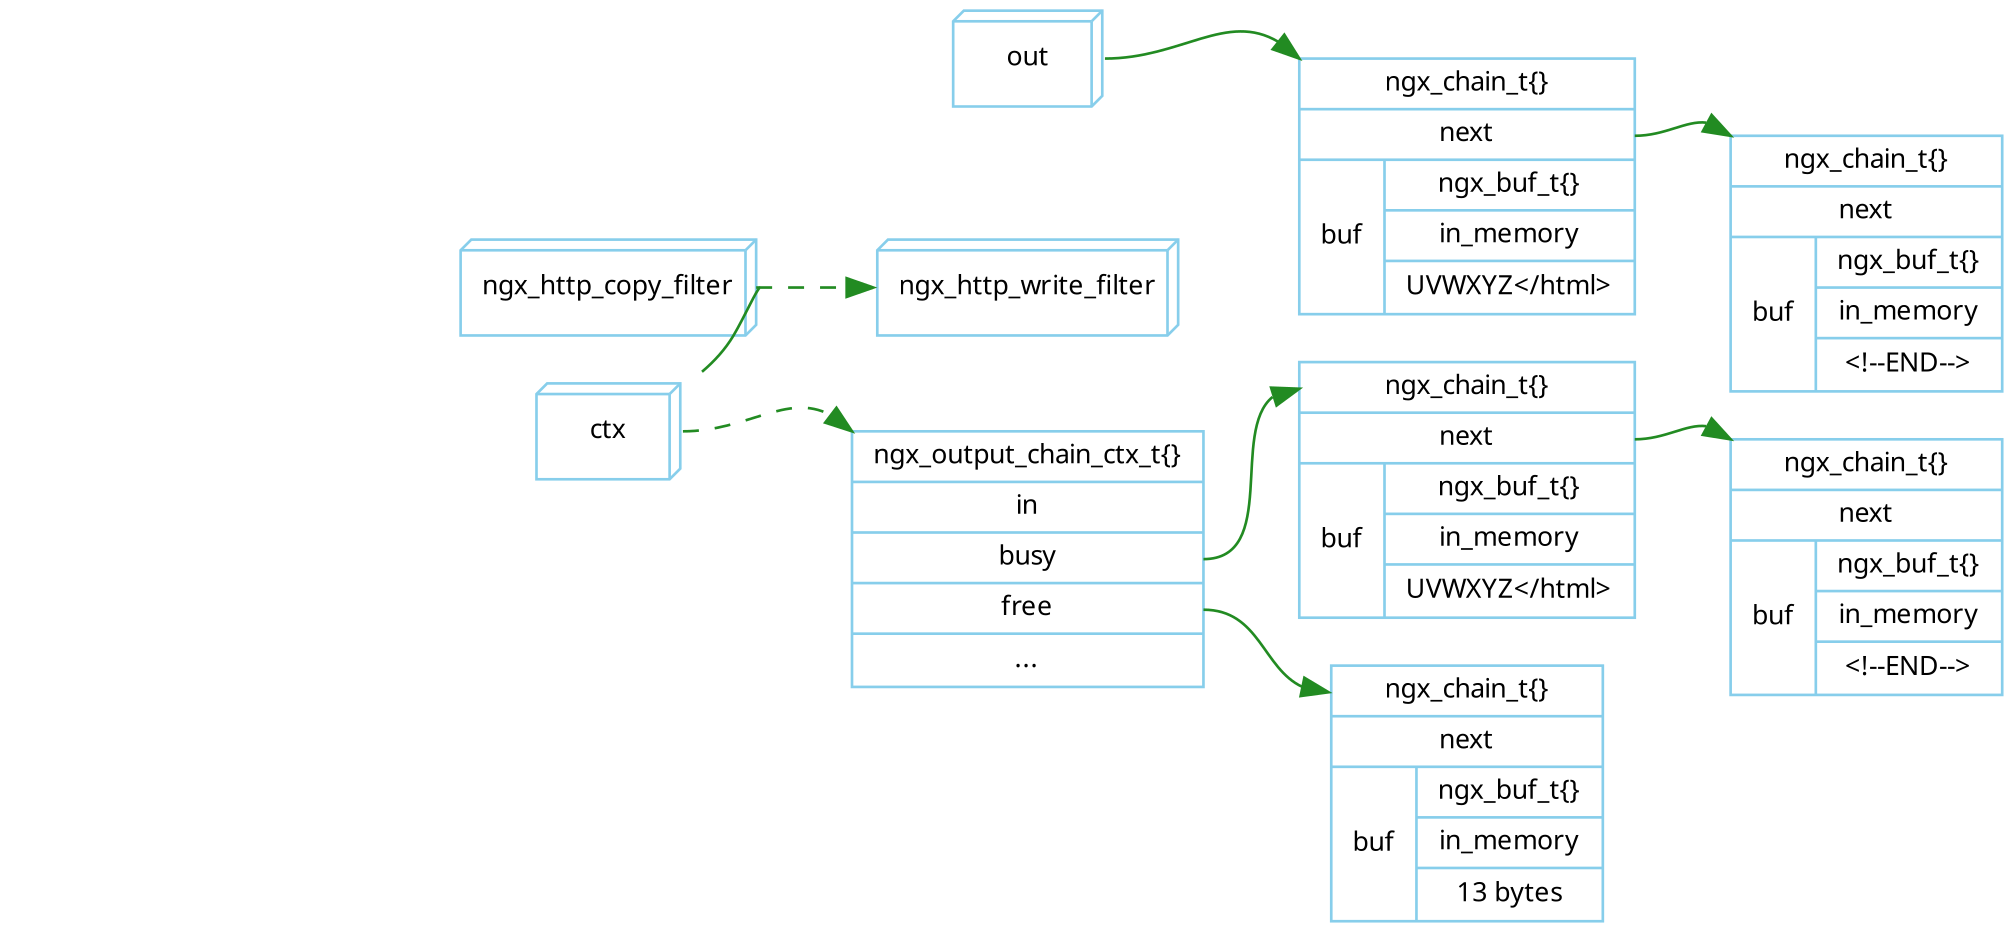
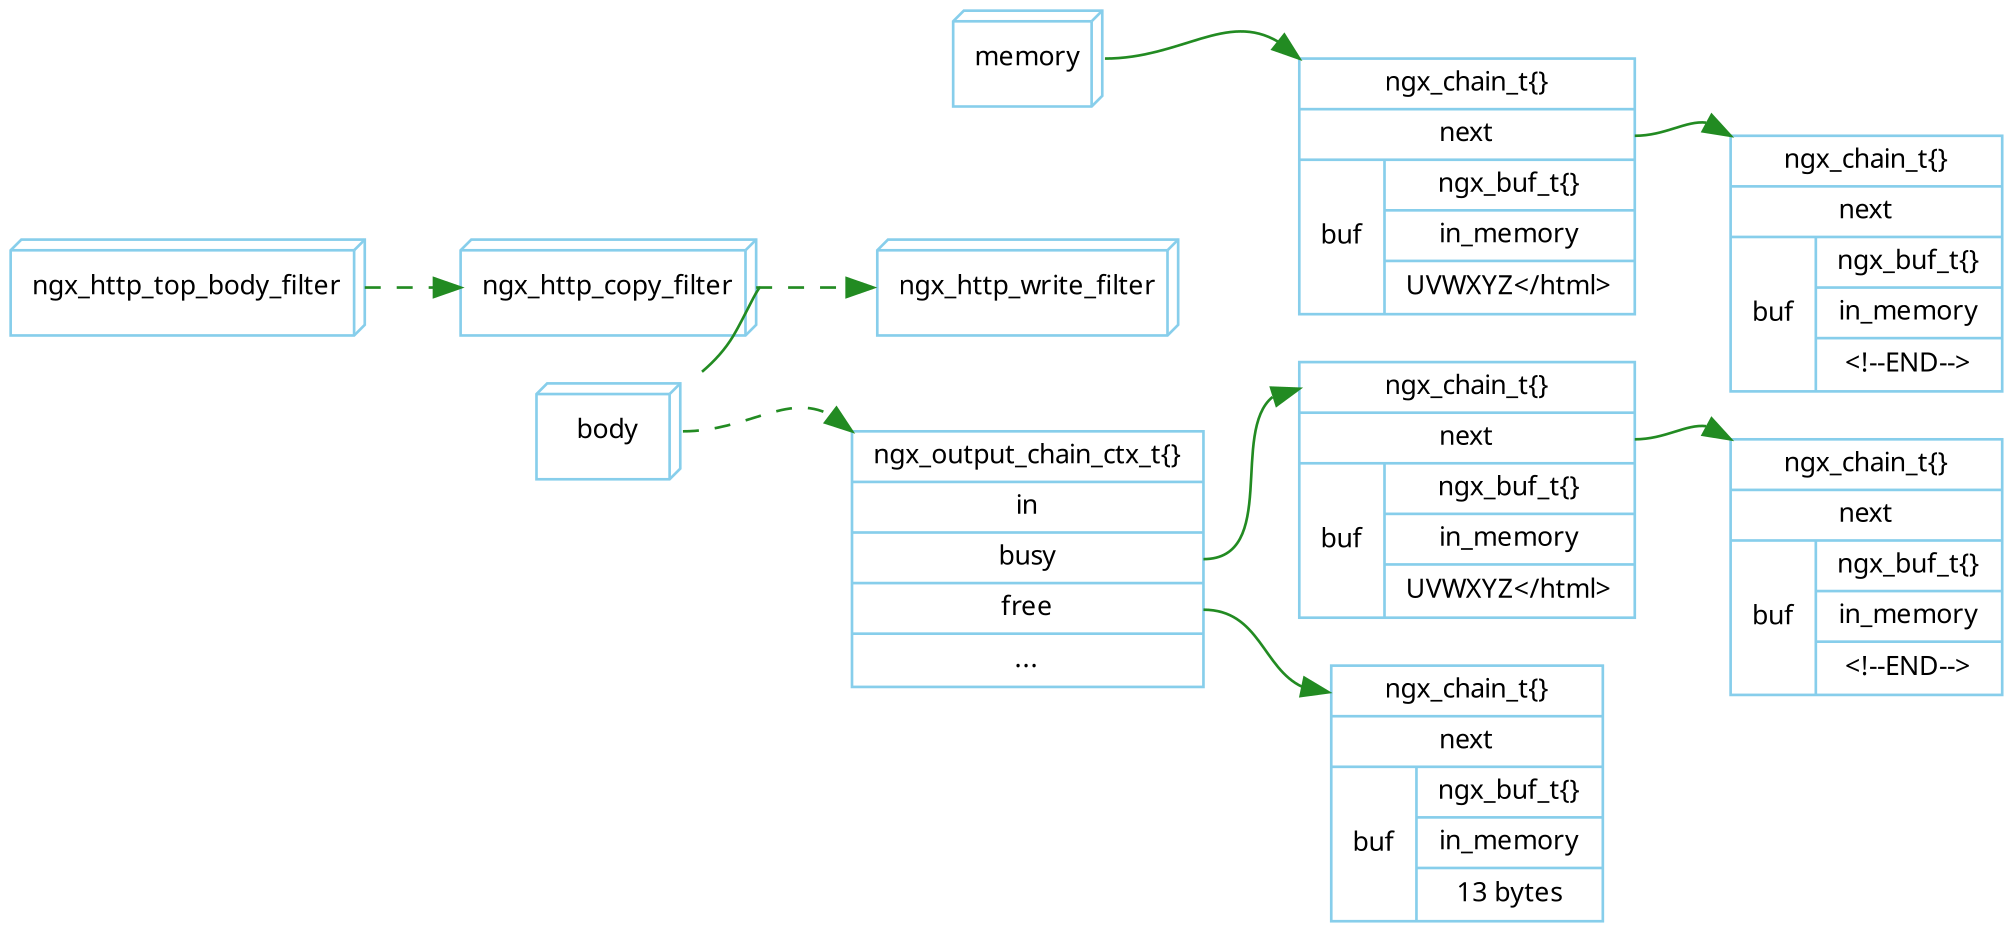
(1028, 59) -> (1028, 59)
none -> (188, 288)
(608, 431) -> (608, 431)
